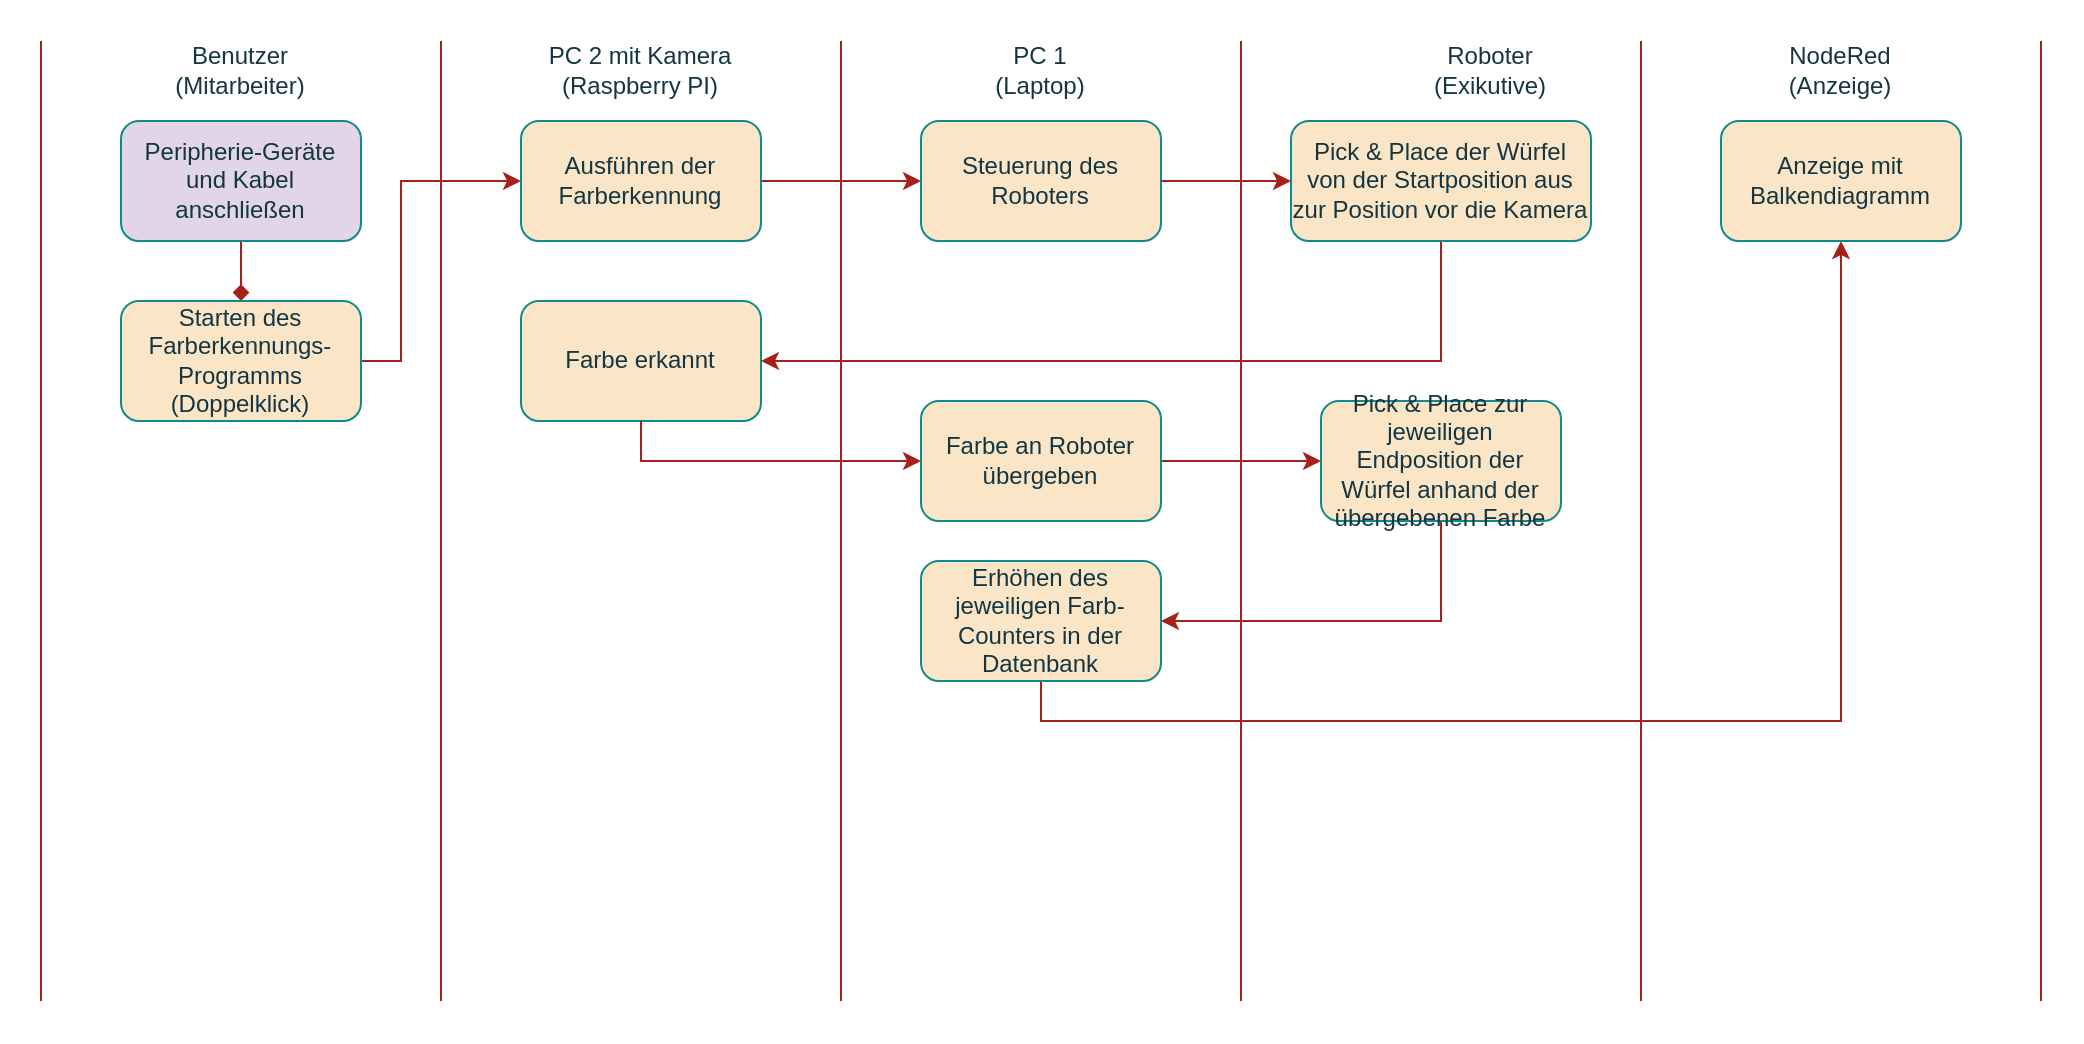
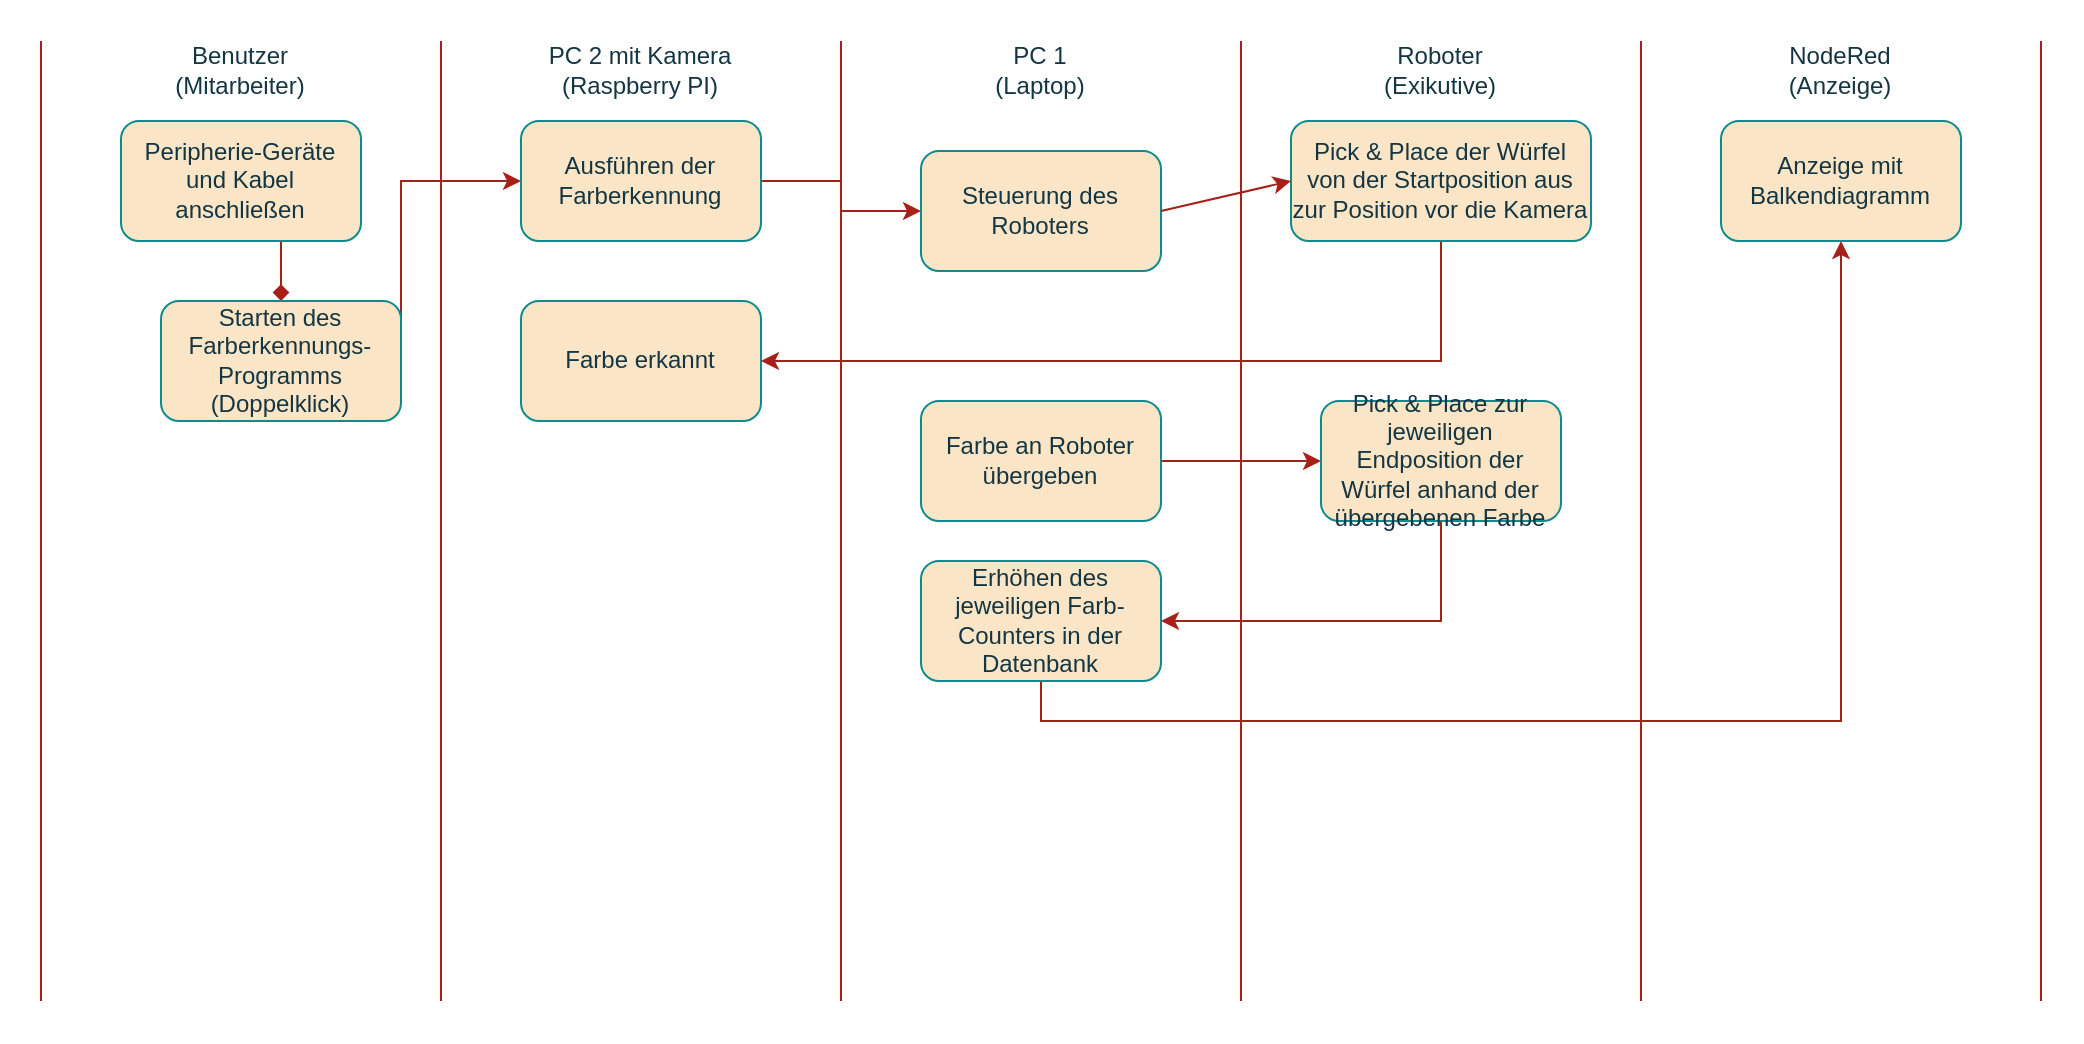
(1491, 71) -> (1441, 71)
(241, 181) -> (241, 181)
(1041, 181) -> (1041, 211)
(241, 361) -> (281, 361)
(754, 461) -> none
